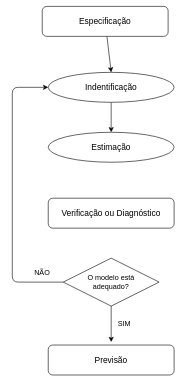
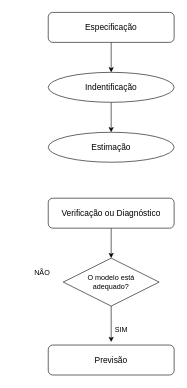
(105, 21) -> (111, 27)
(14, 89) -> none
none -> (111, 252)
(125, 324) -> (122, 330)
